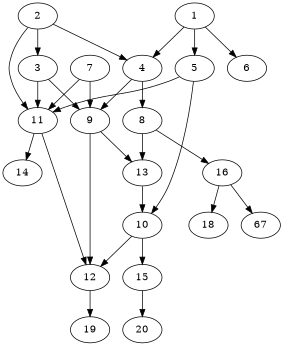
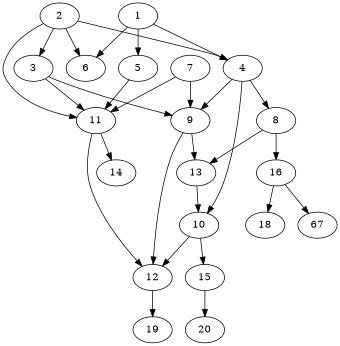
none -> (71, 39)
(183, 140) -> (234, 143)
